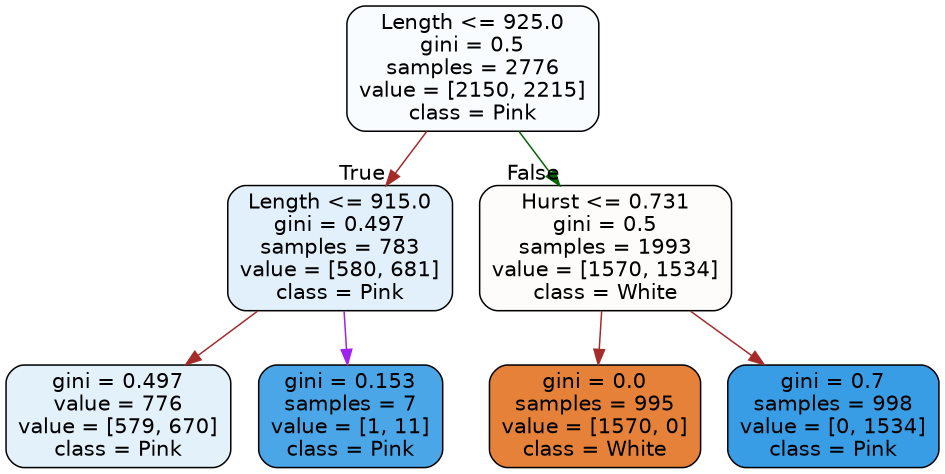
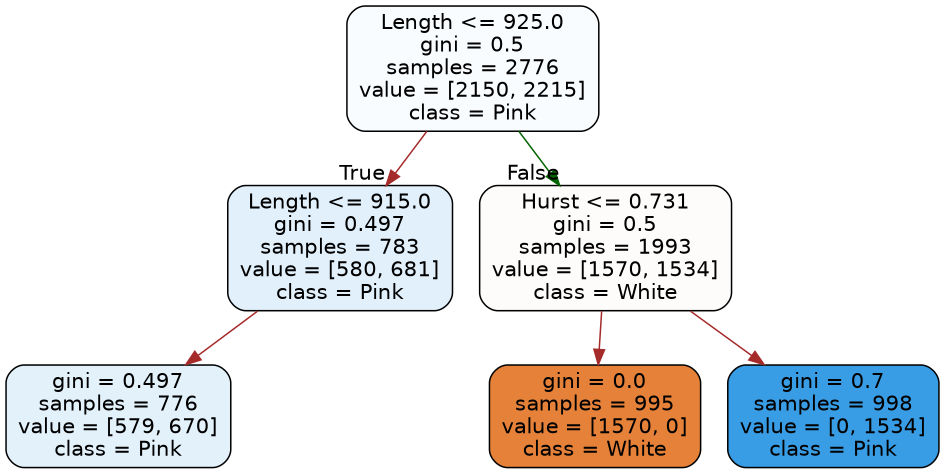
(118, 416) -> (118, 416)
(351, 416) -> none
